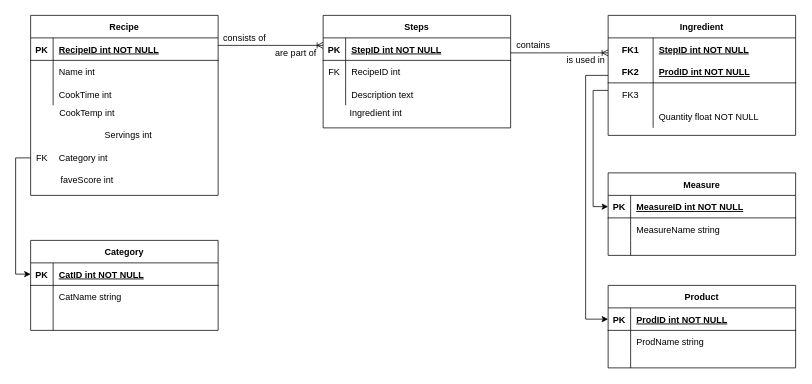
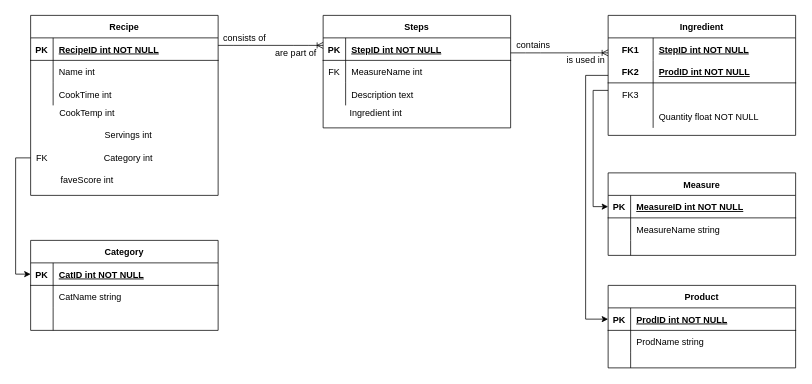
(378, 72) -> (386, 72)
(83, 158) -> (128, 158)
